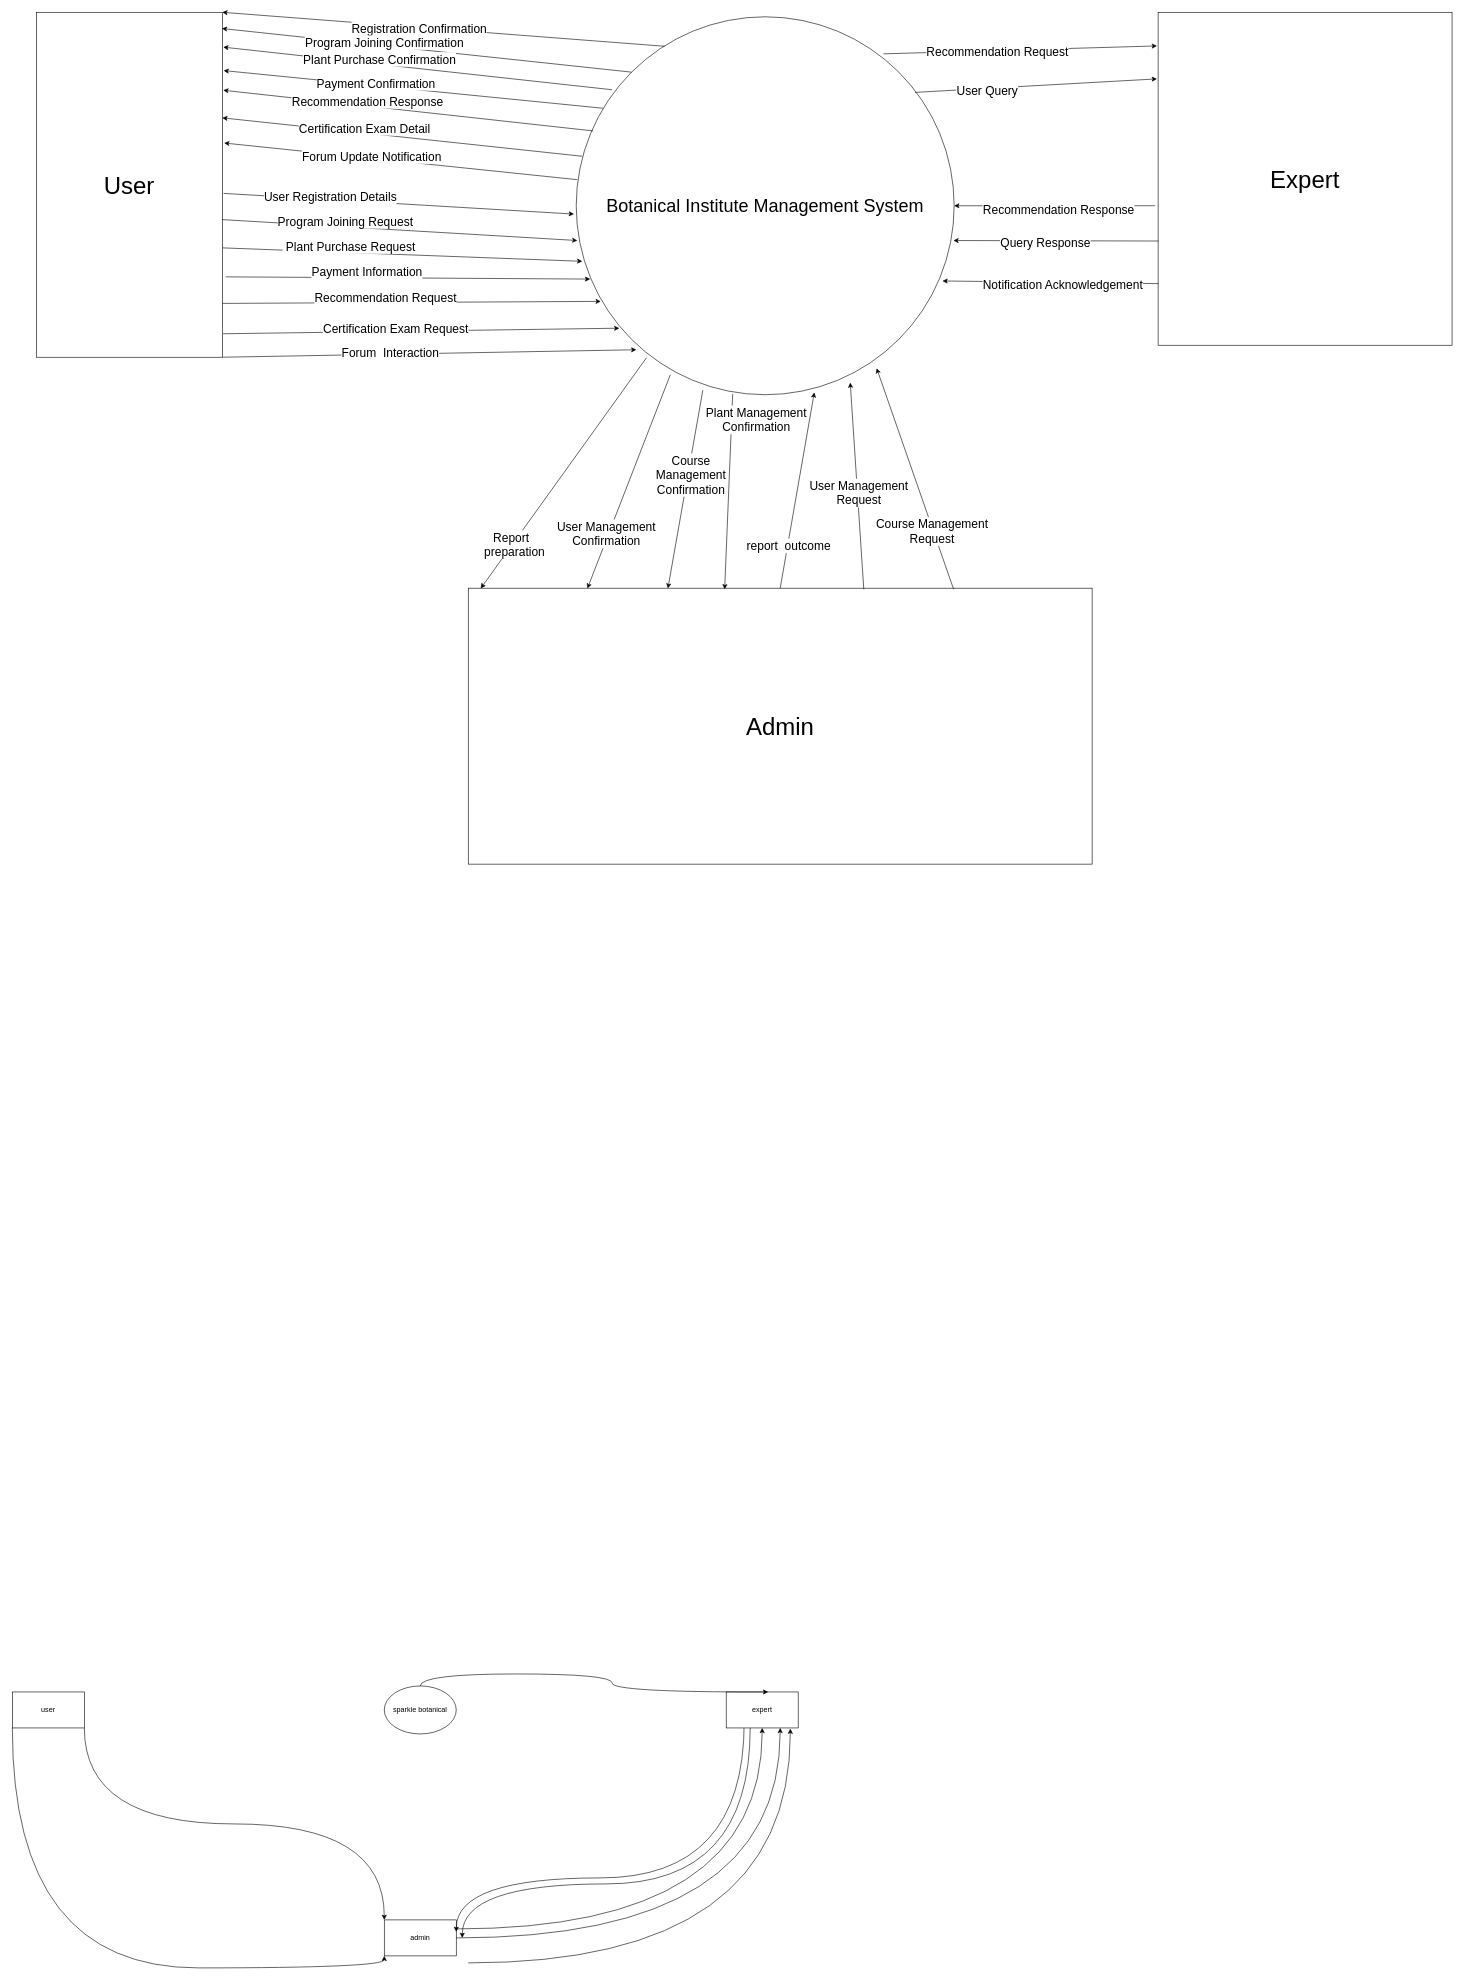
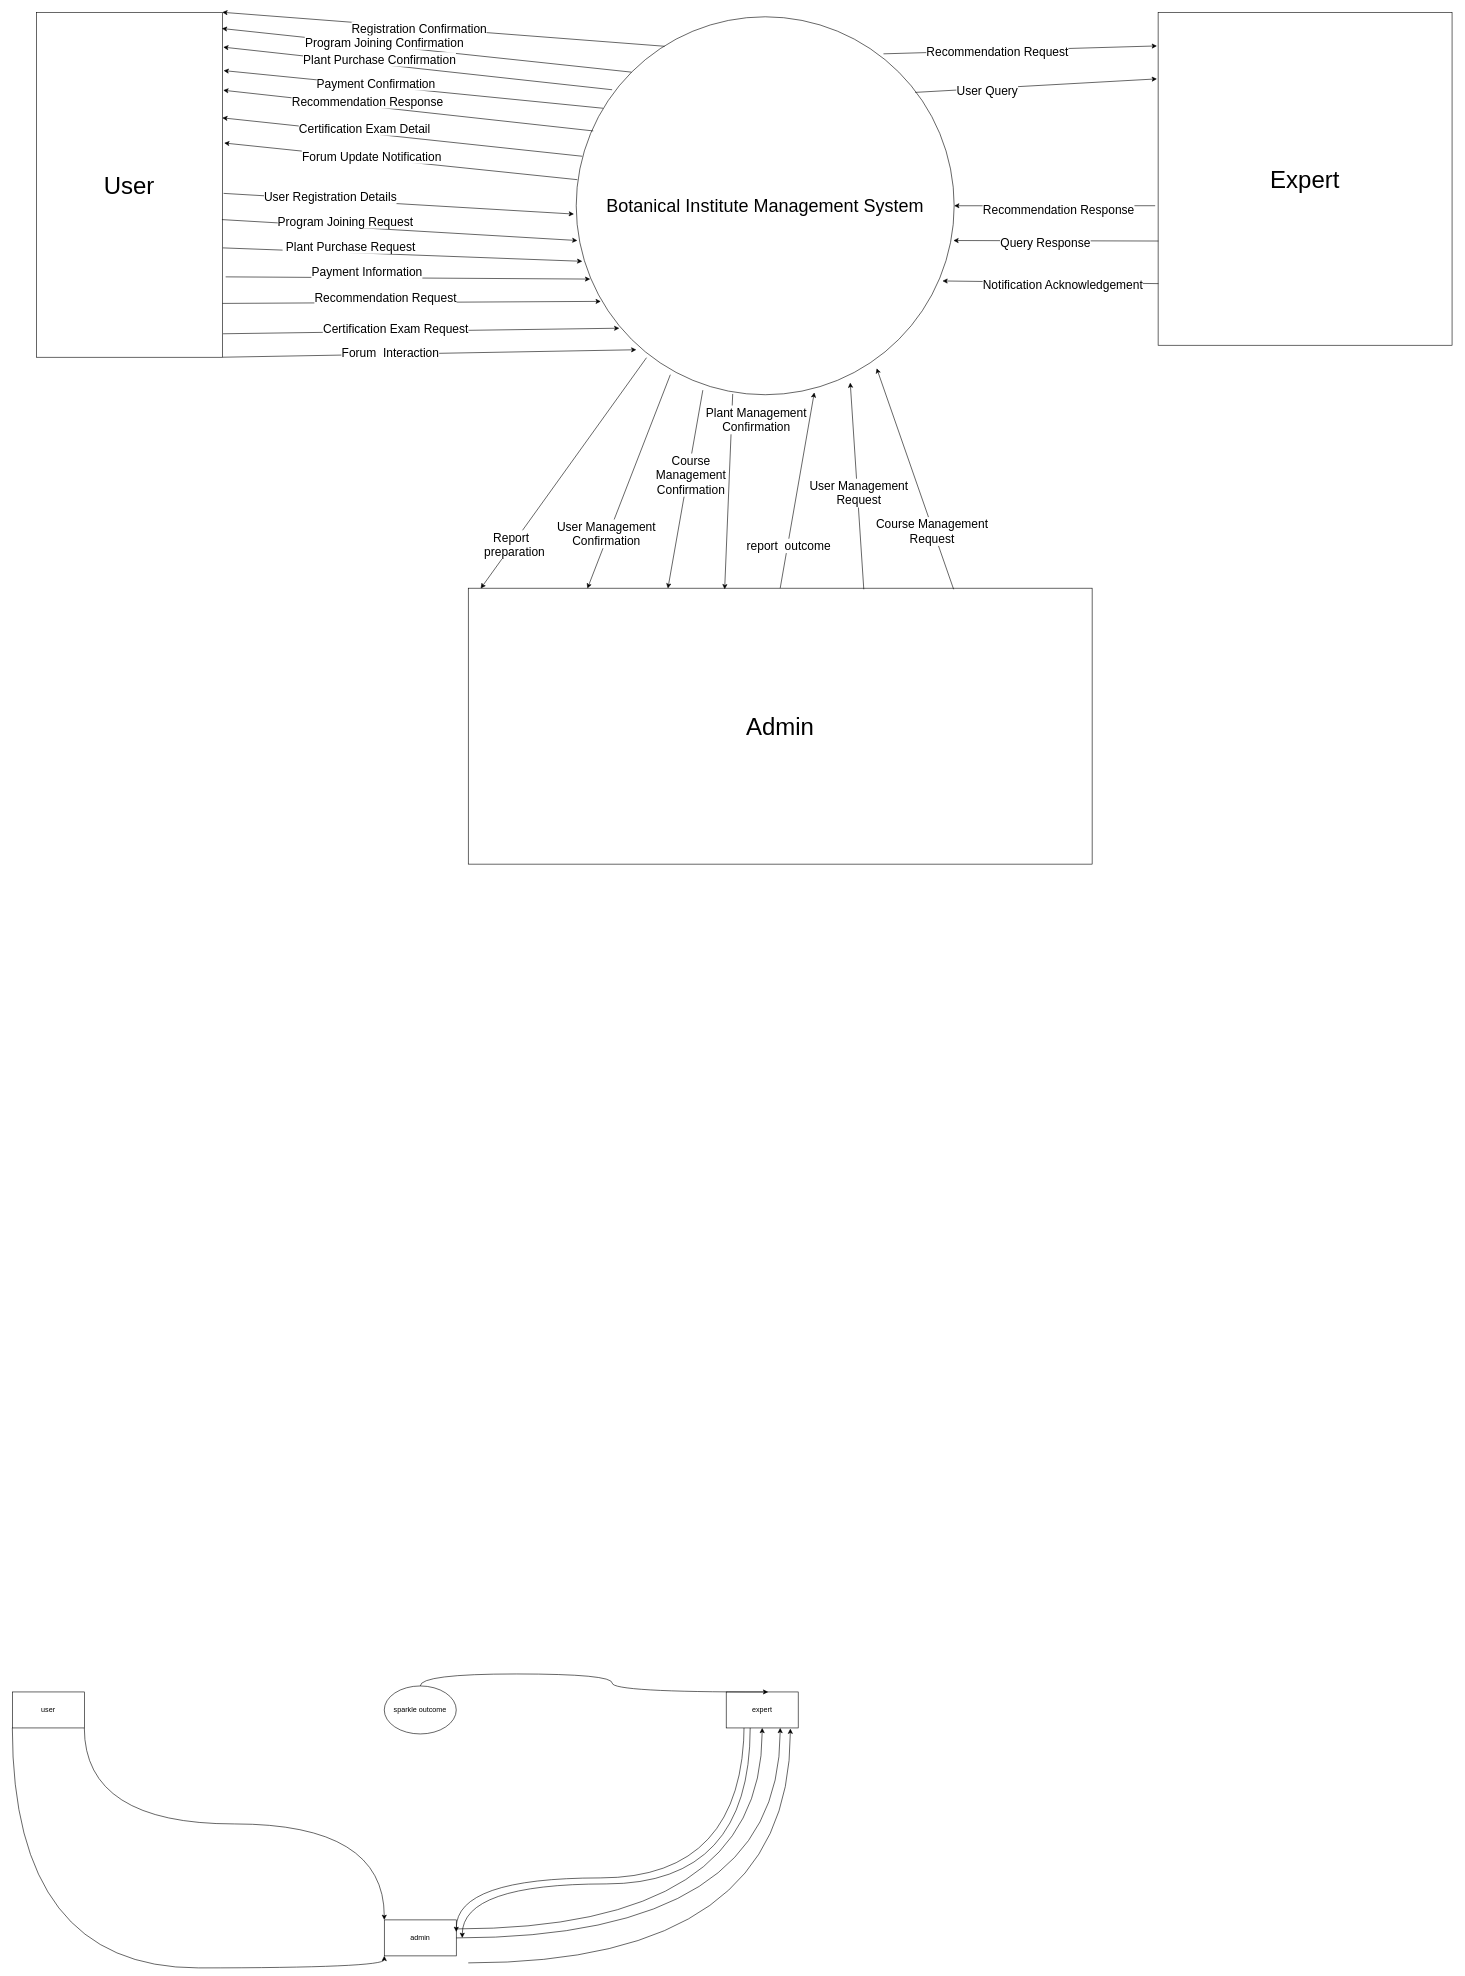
(420, 1710) -> (420, 1710)
